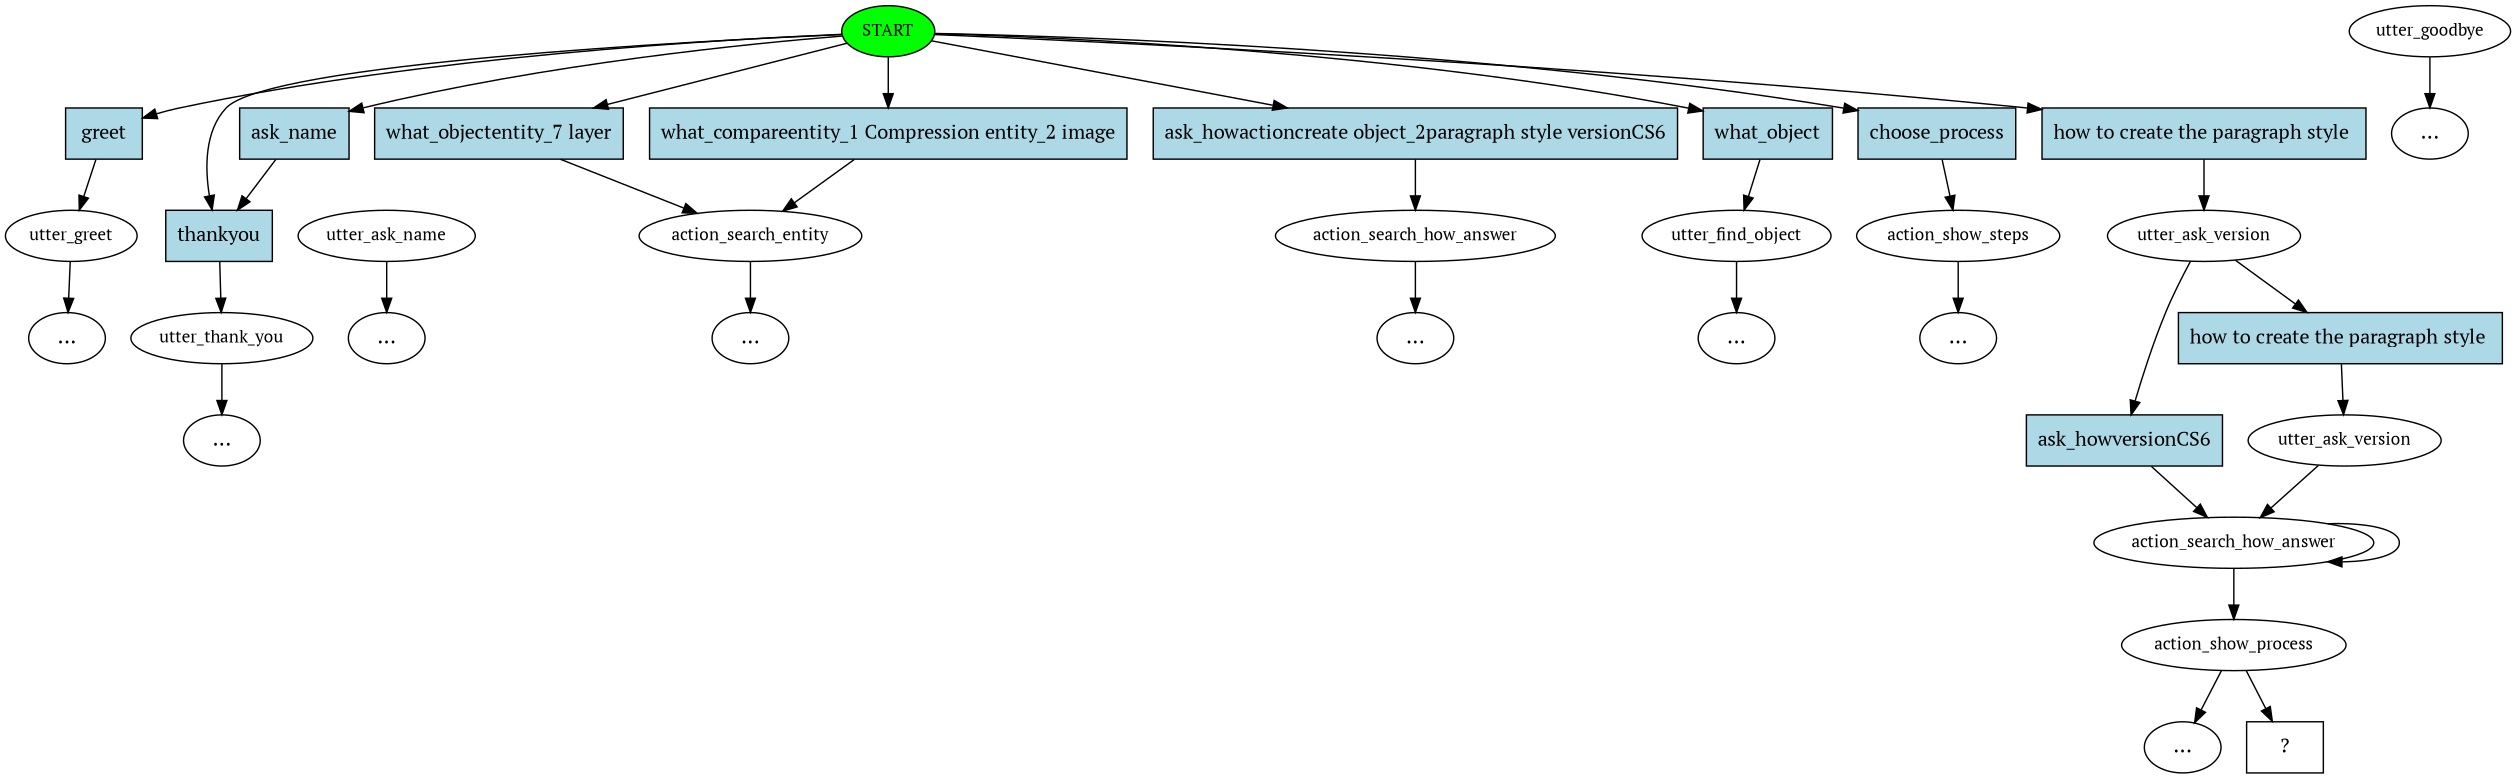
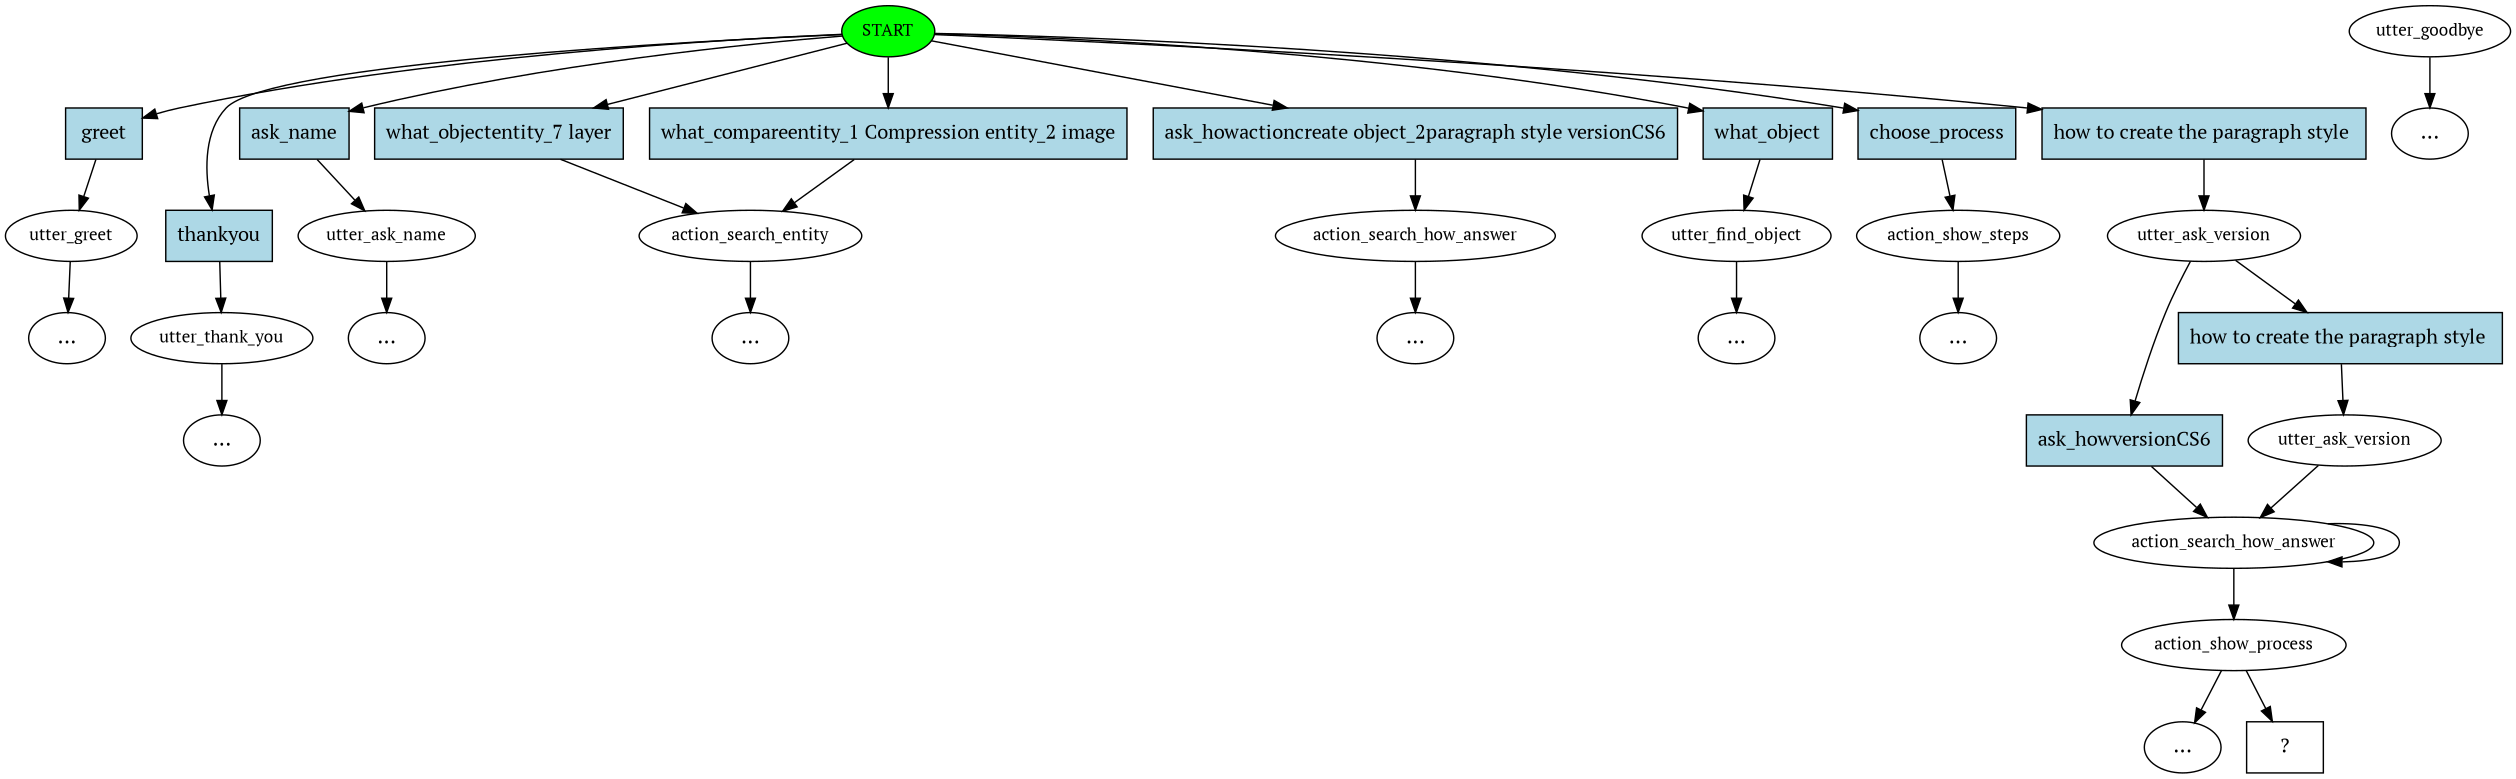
(261, 179) -> (336, 180)
